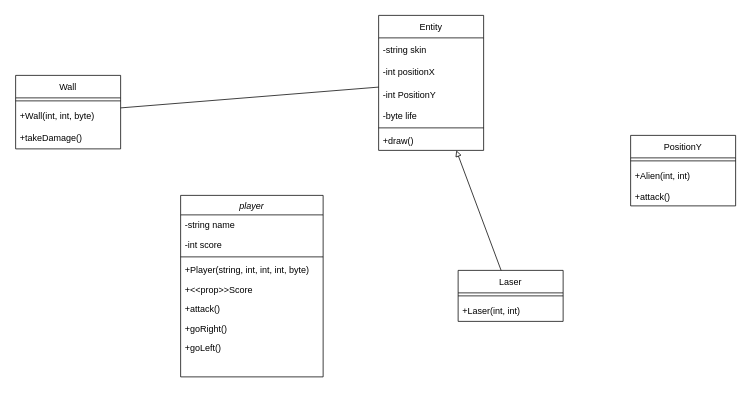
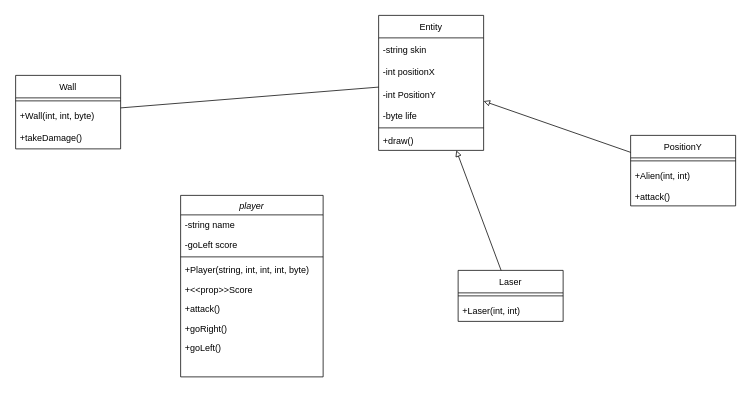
none -> (560, 128)
(207, 245) -> (216, 245)
